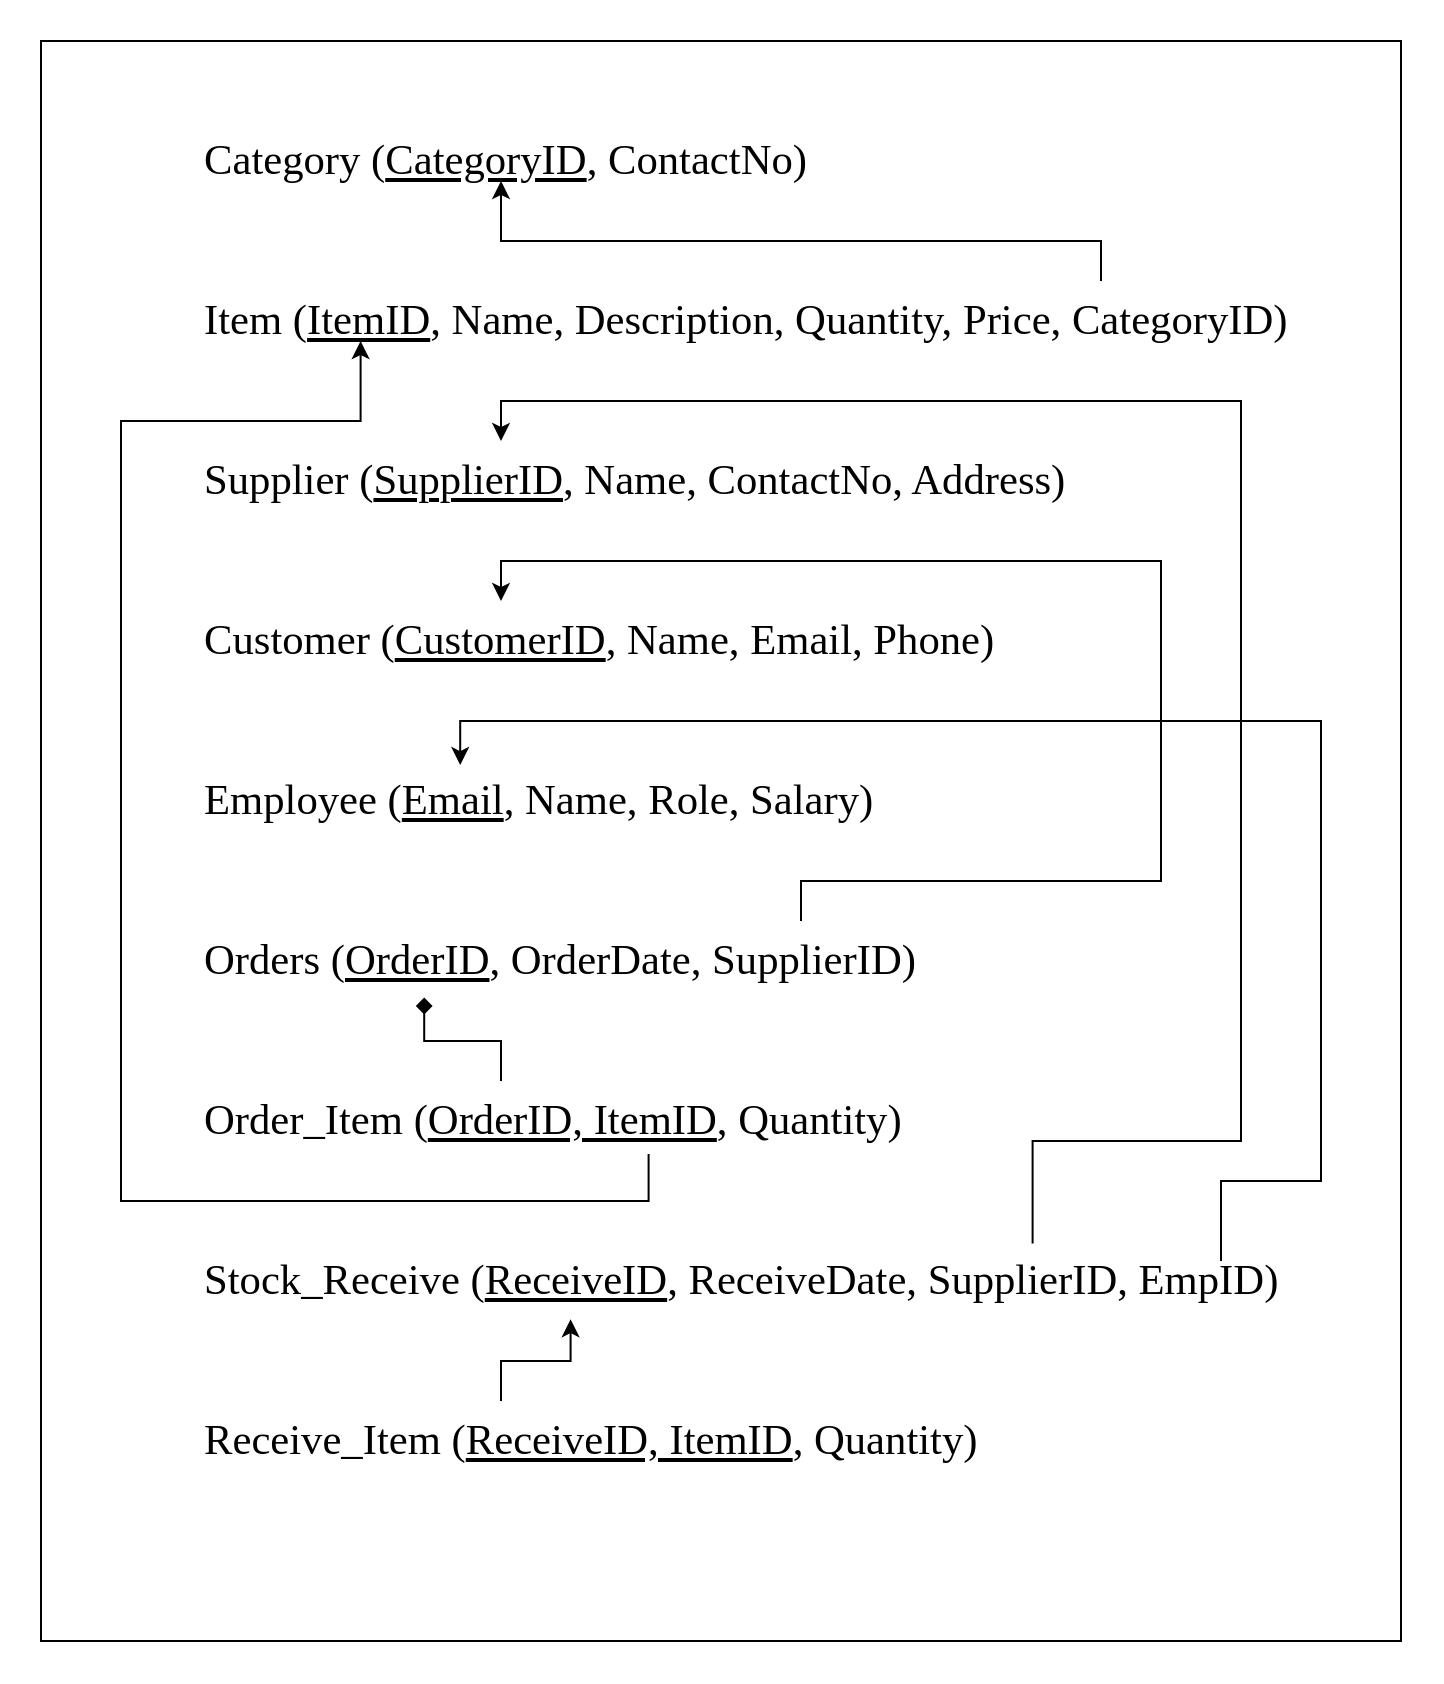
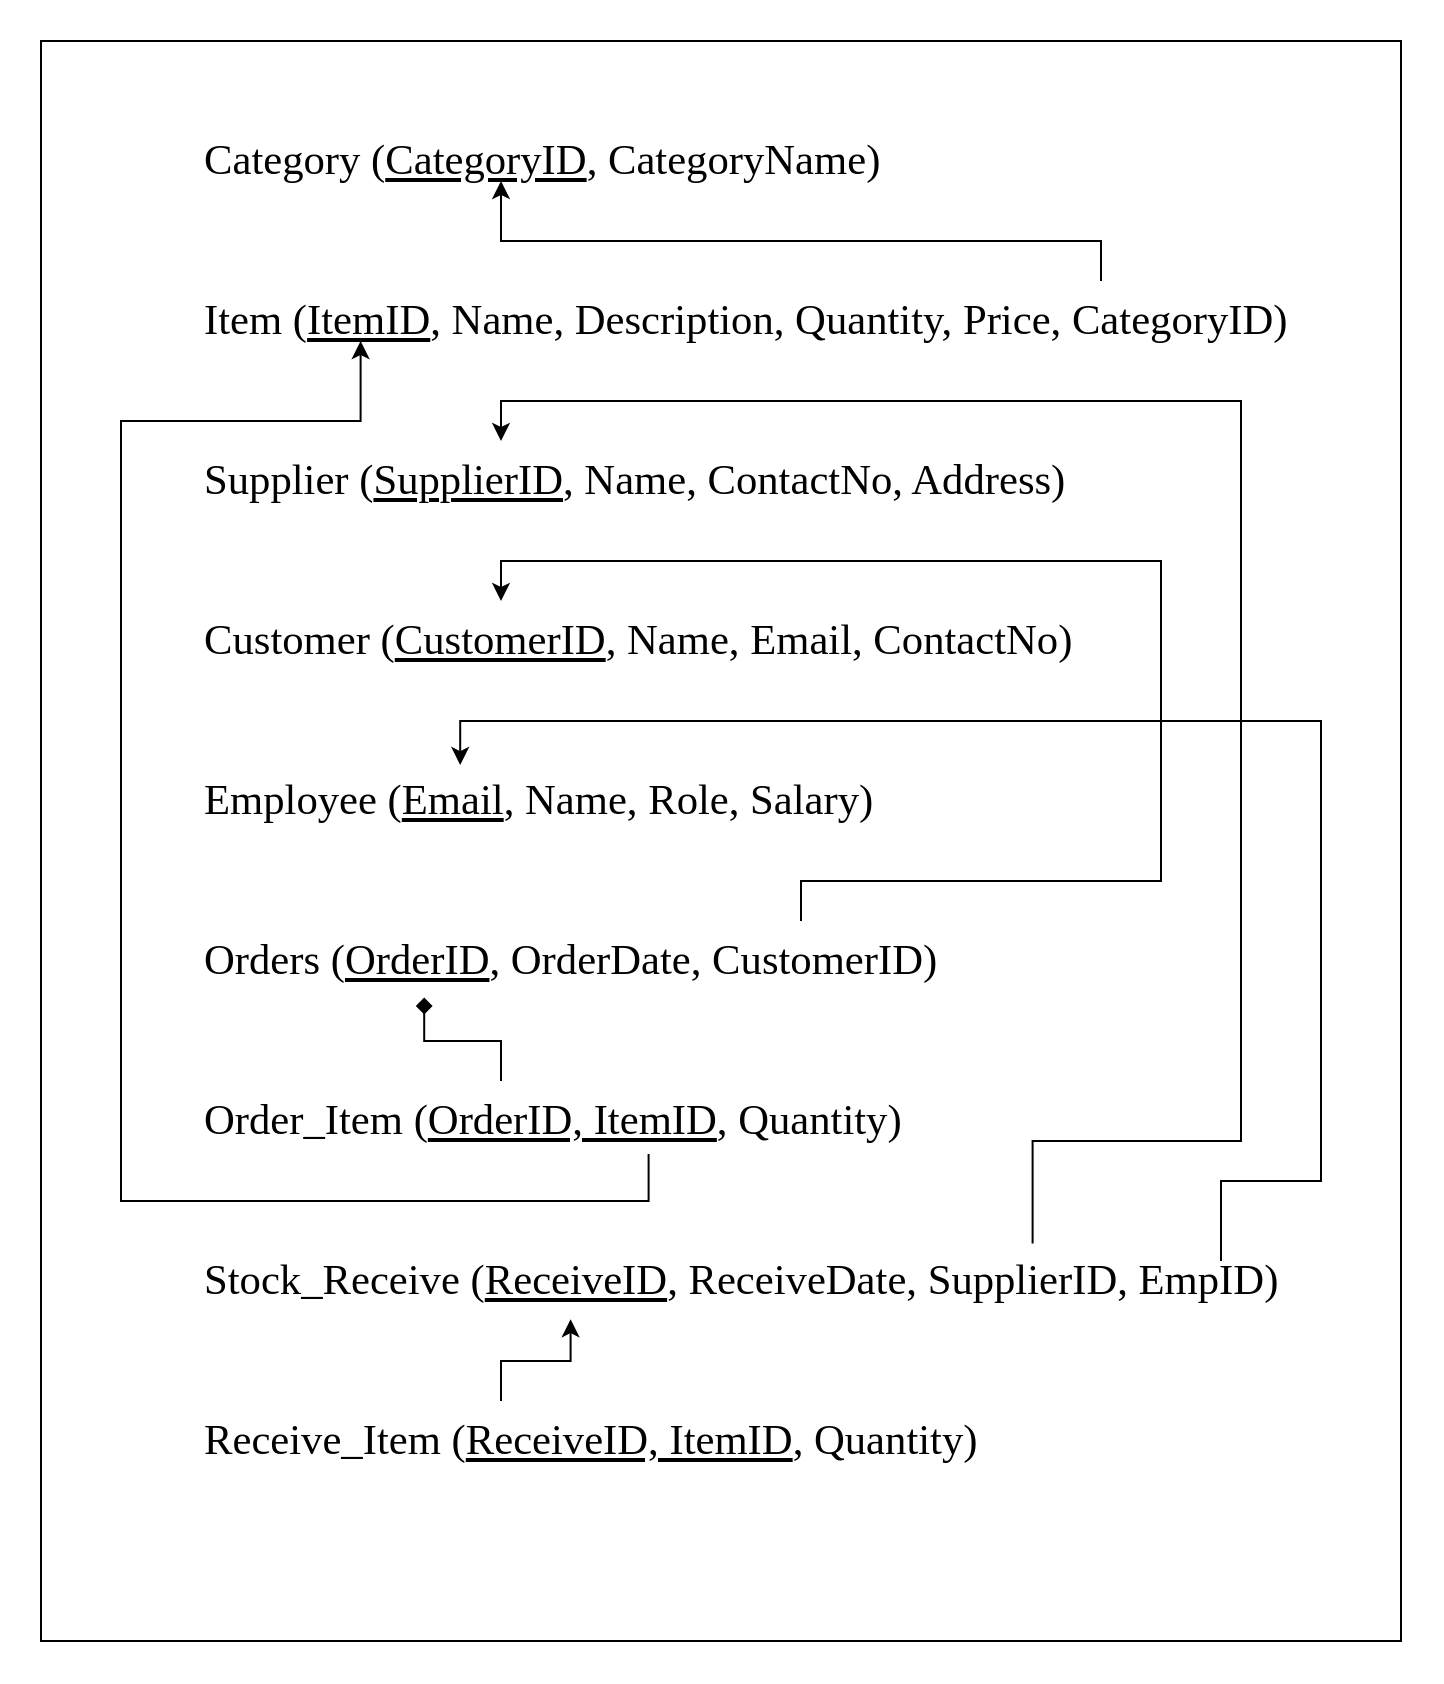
(411, 161) -> (431, 161)
(452, 641) -> (479, 641)
(445, 961) -> (451, 961)
